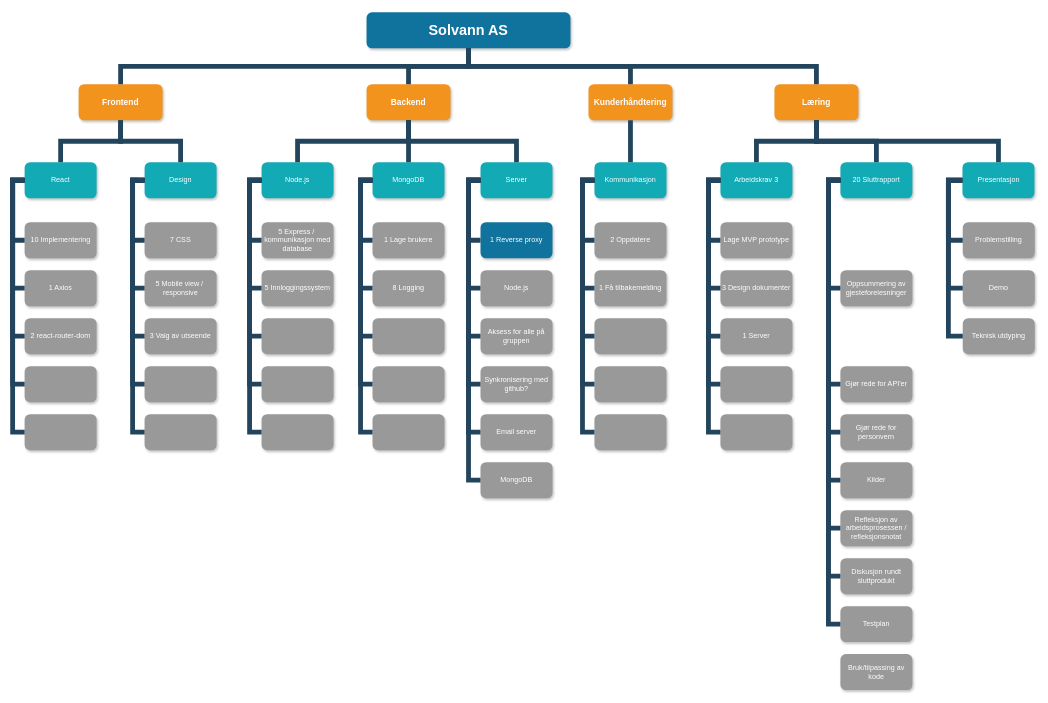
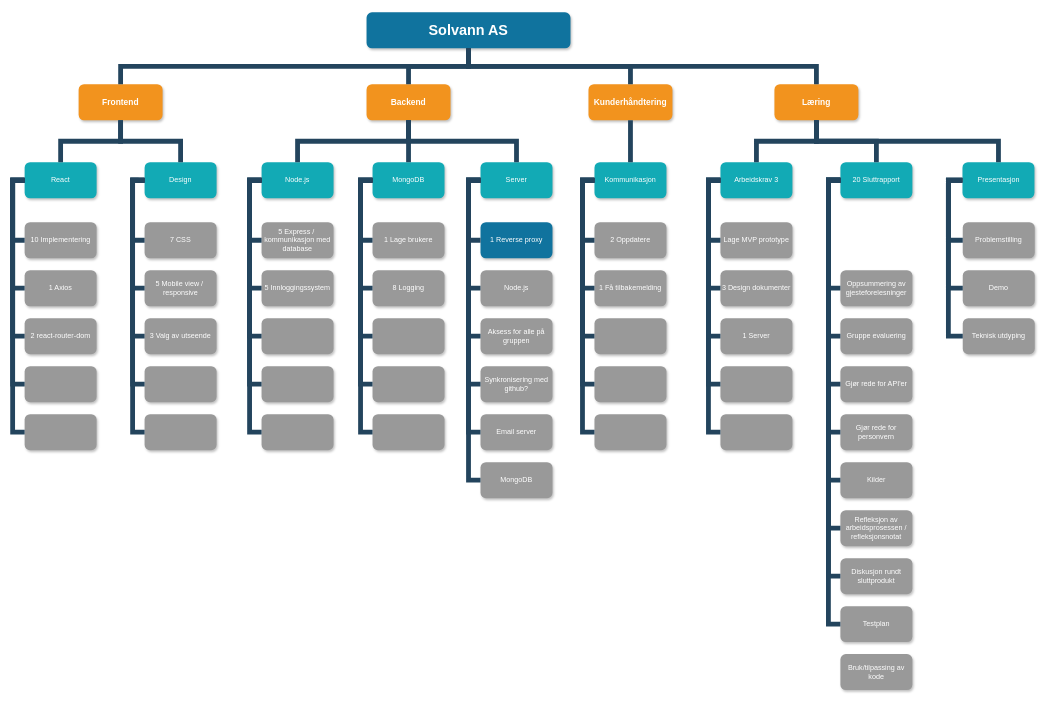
none -> (835, 336)
none -> (876, 336)
